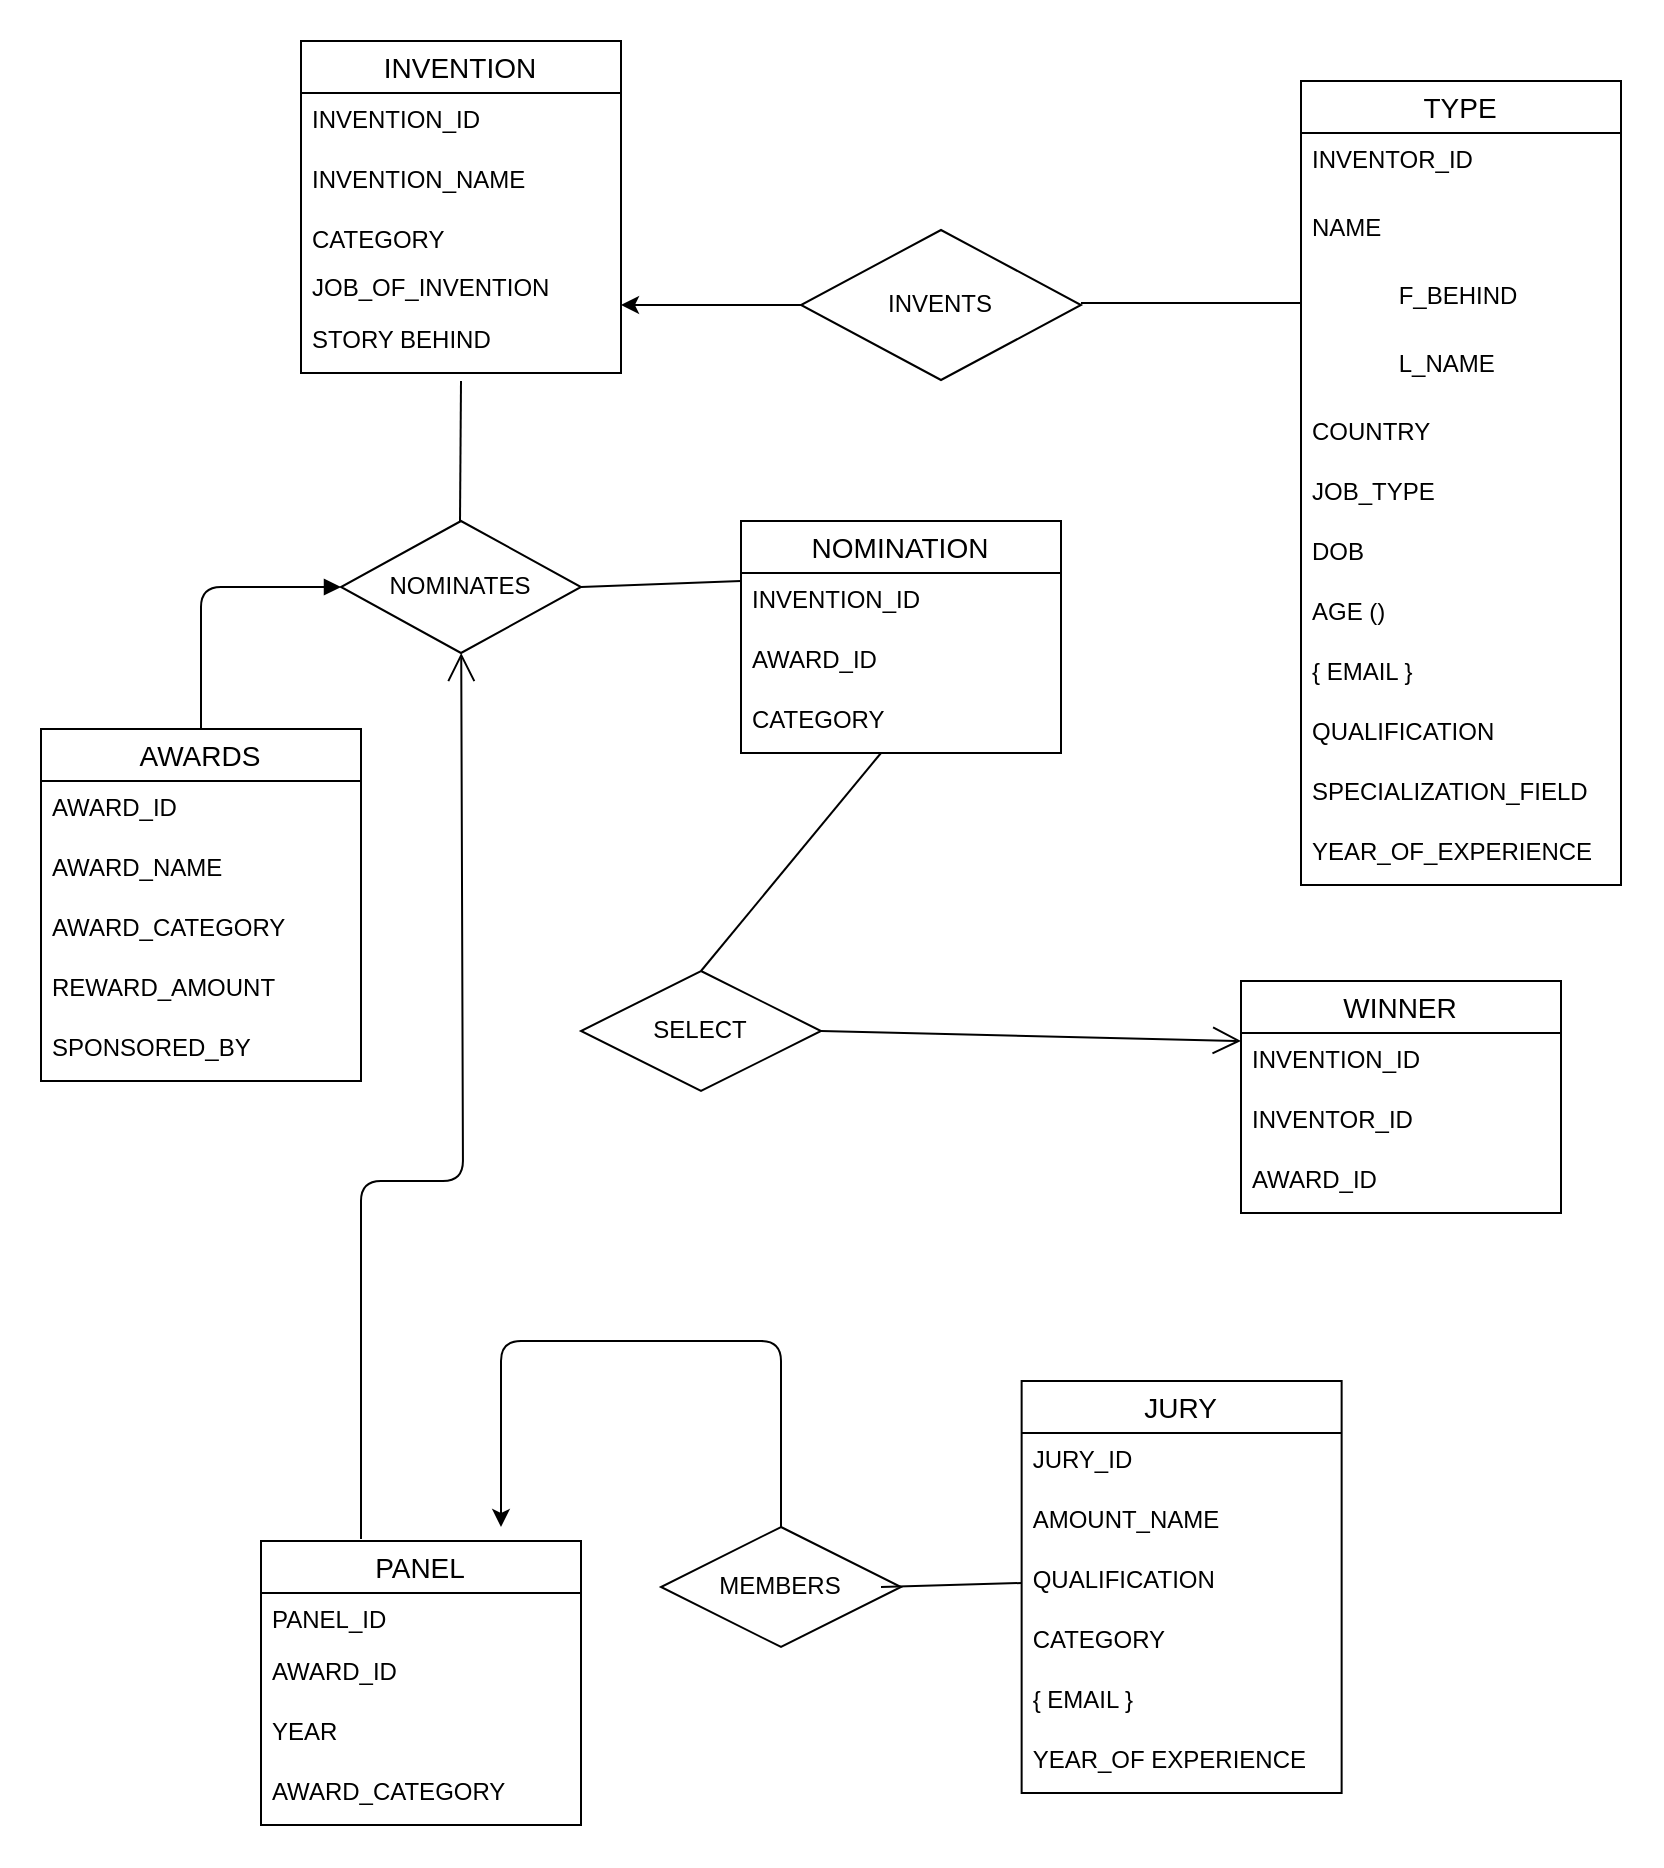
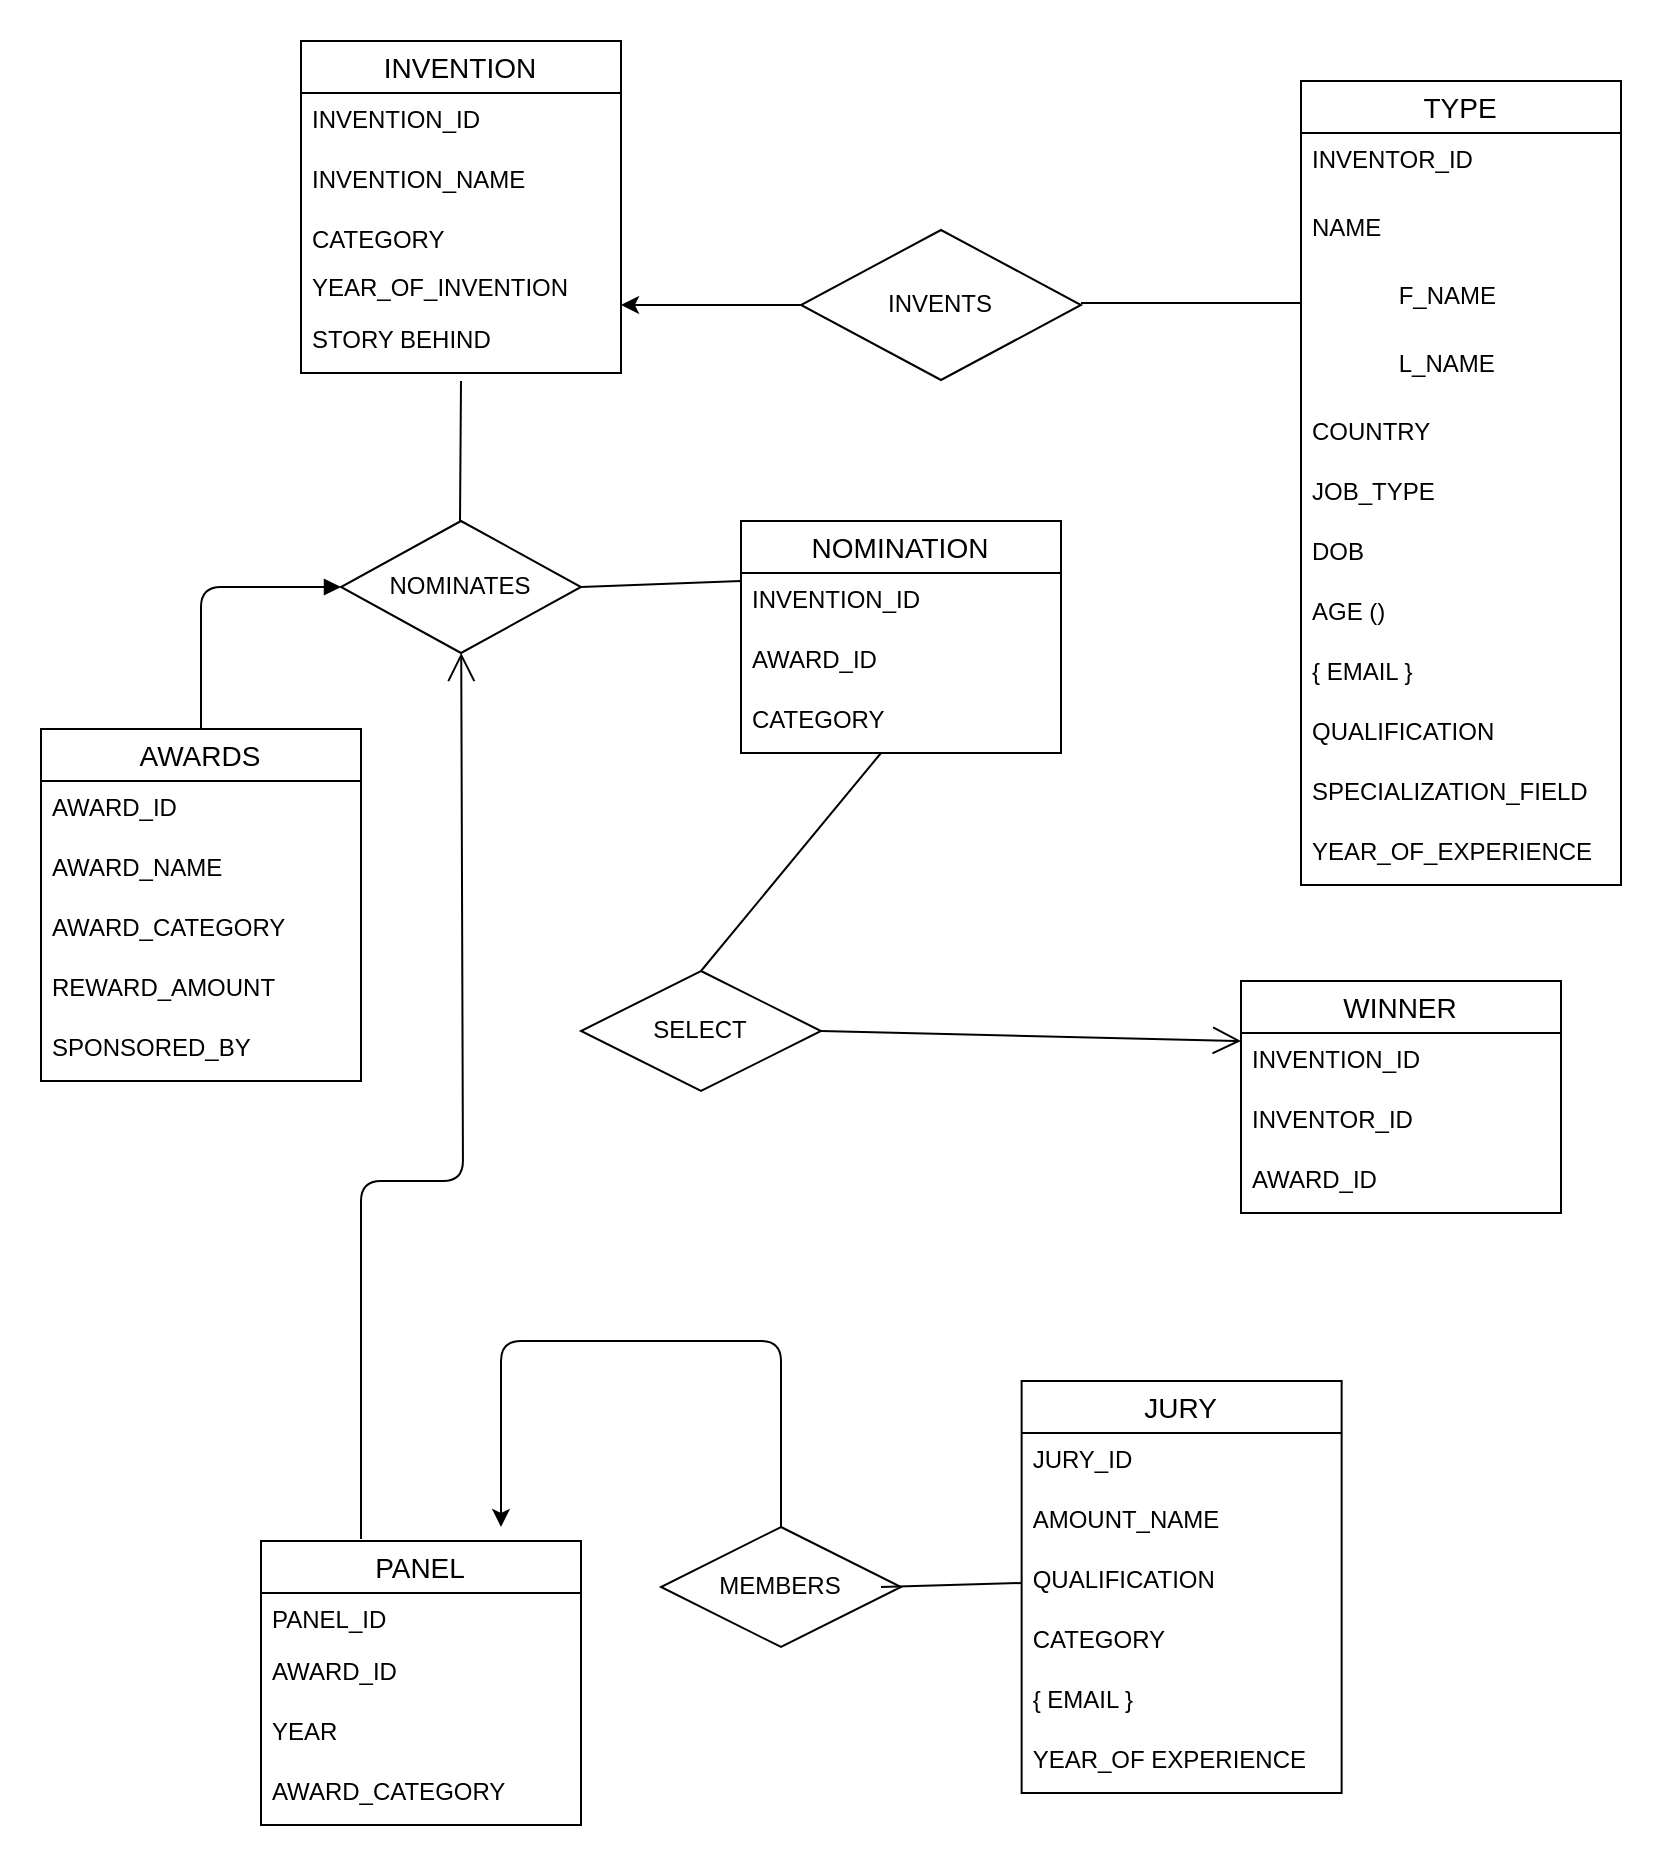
(420, 288) -> (426, 288)
(1366, 296) -> (1352, 296)
